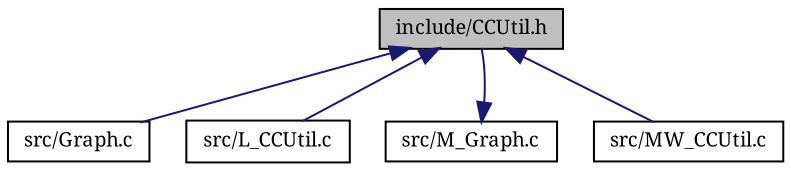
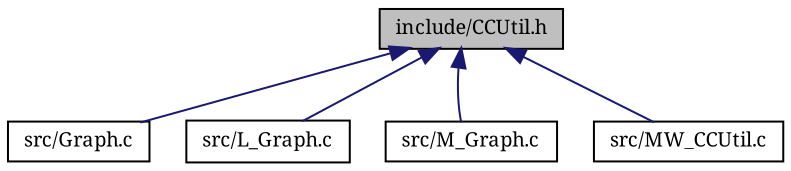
(485, 75) -> (458, 95)
(268, 142) -> (268, 142)
